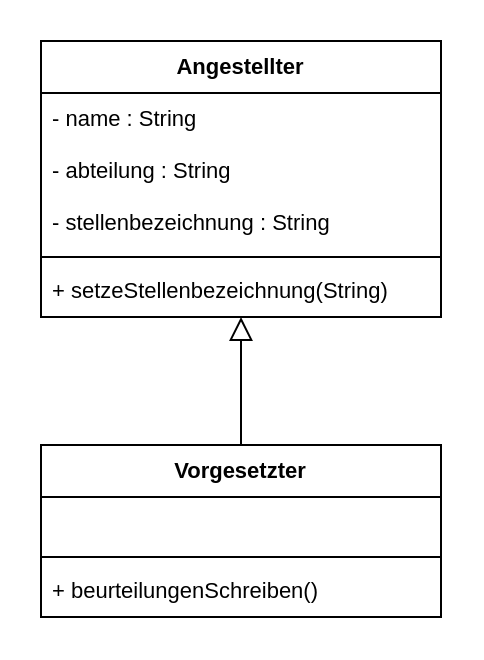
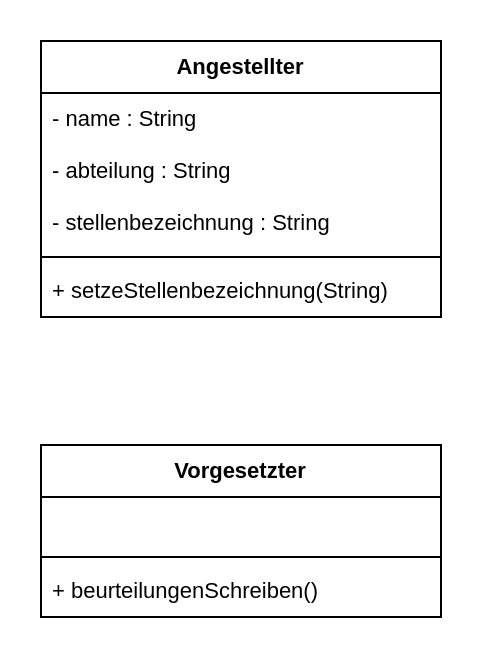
(241, 393) -> none
